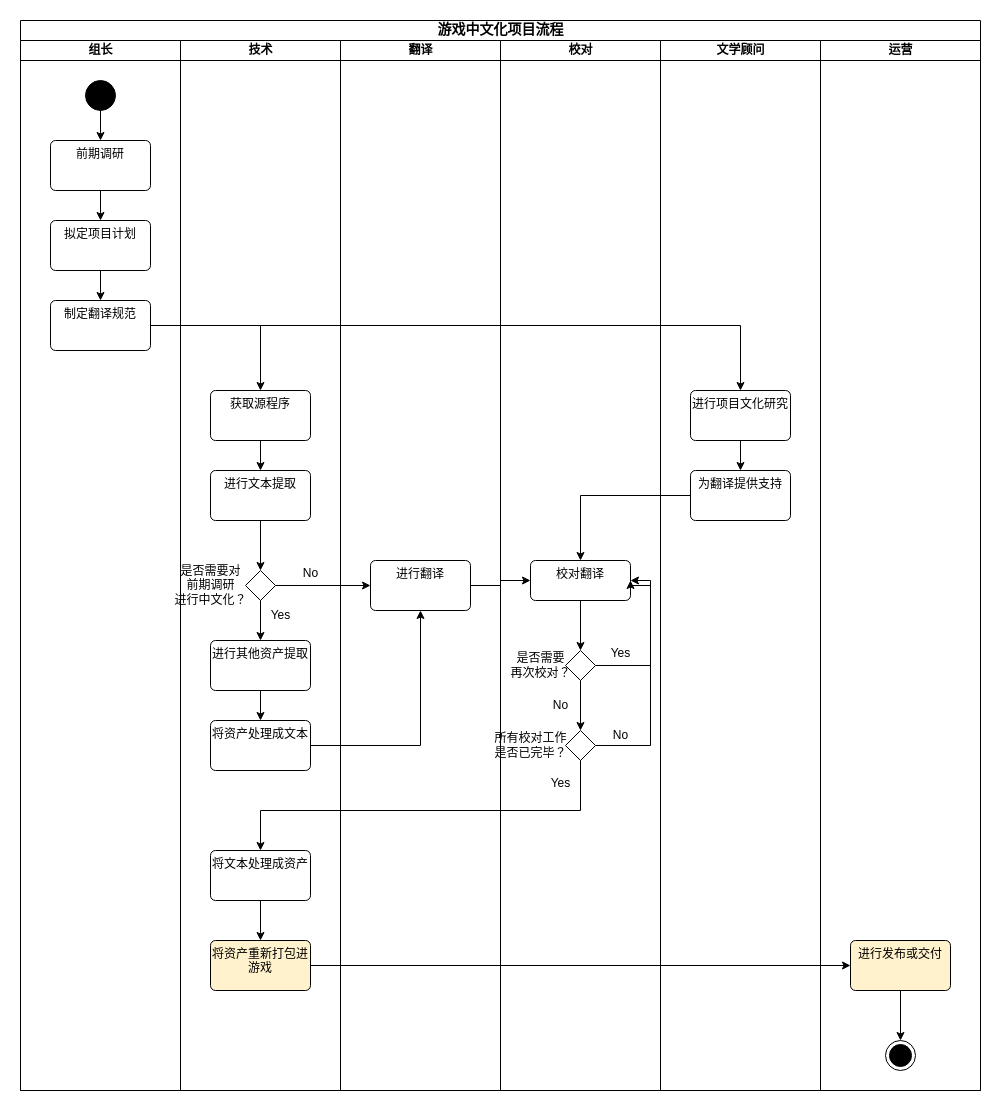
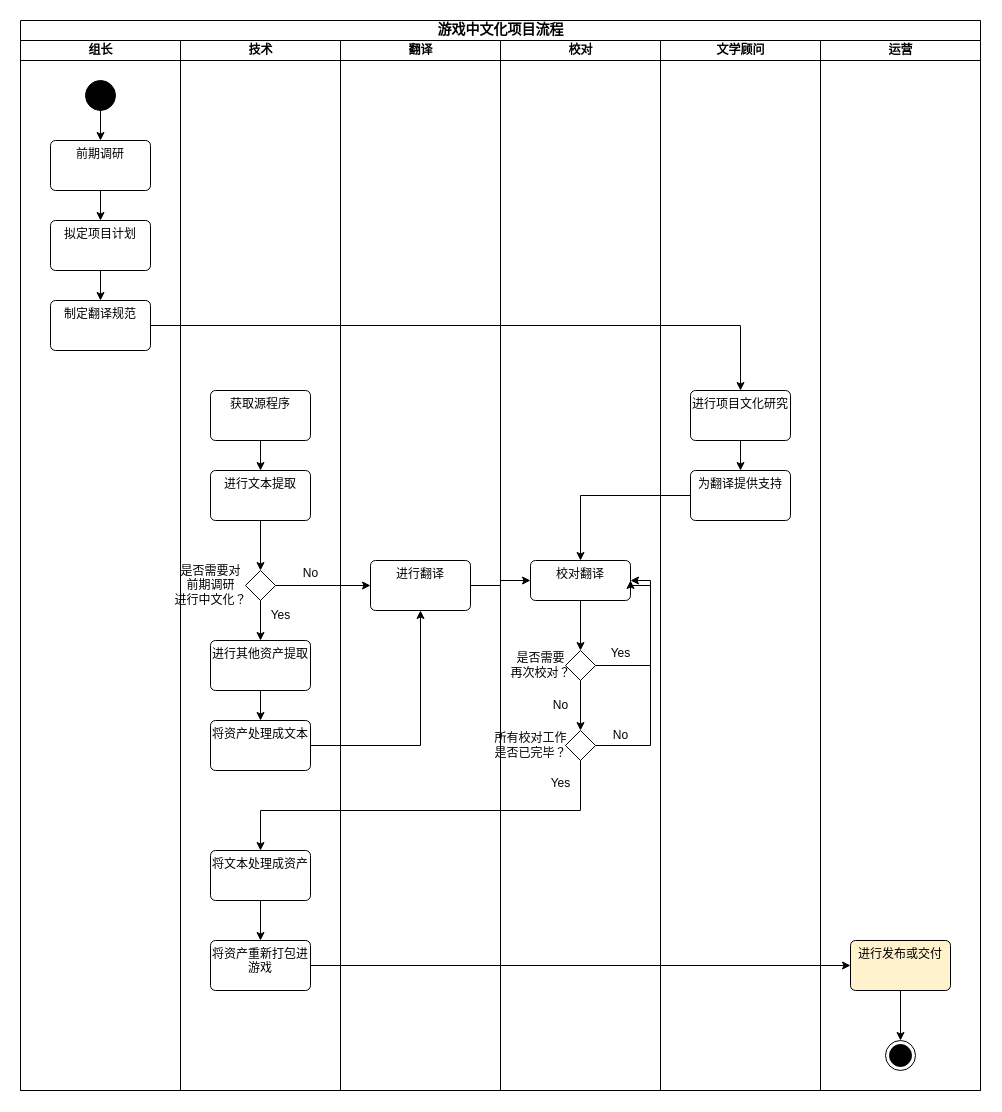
(261, 355) -> none
(261, 966) -> (261, 966)
